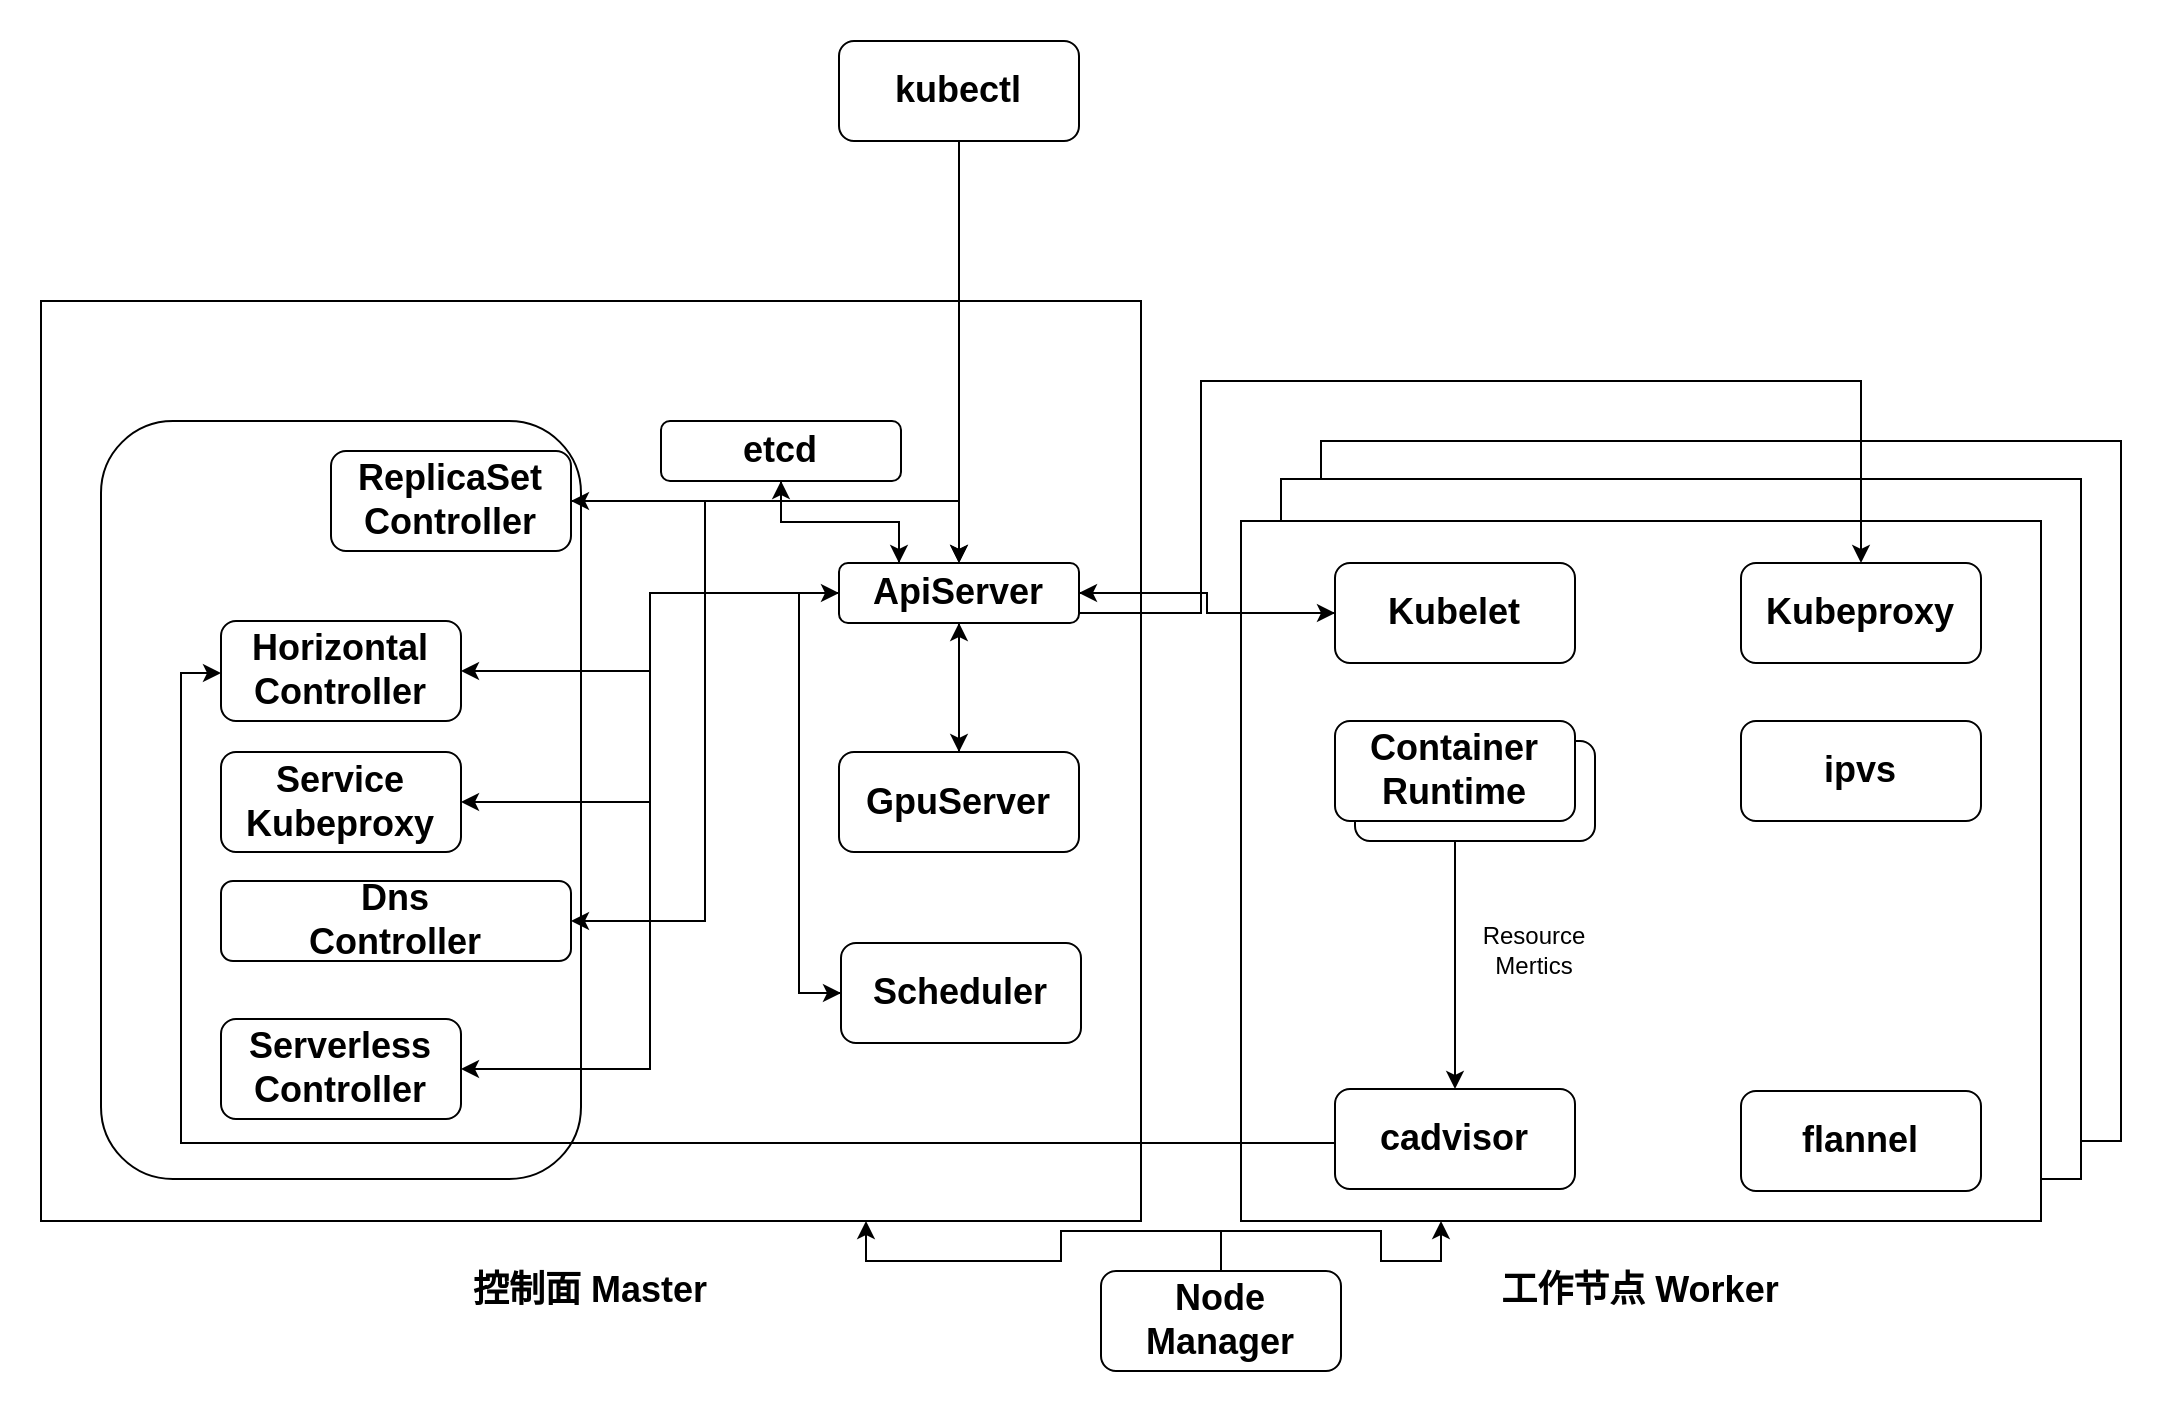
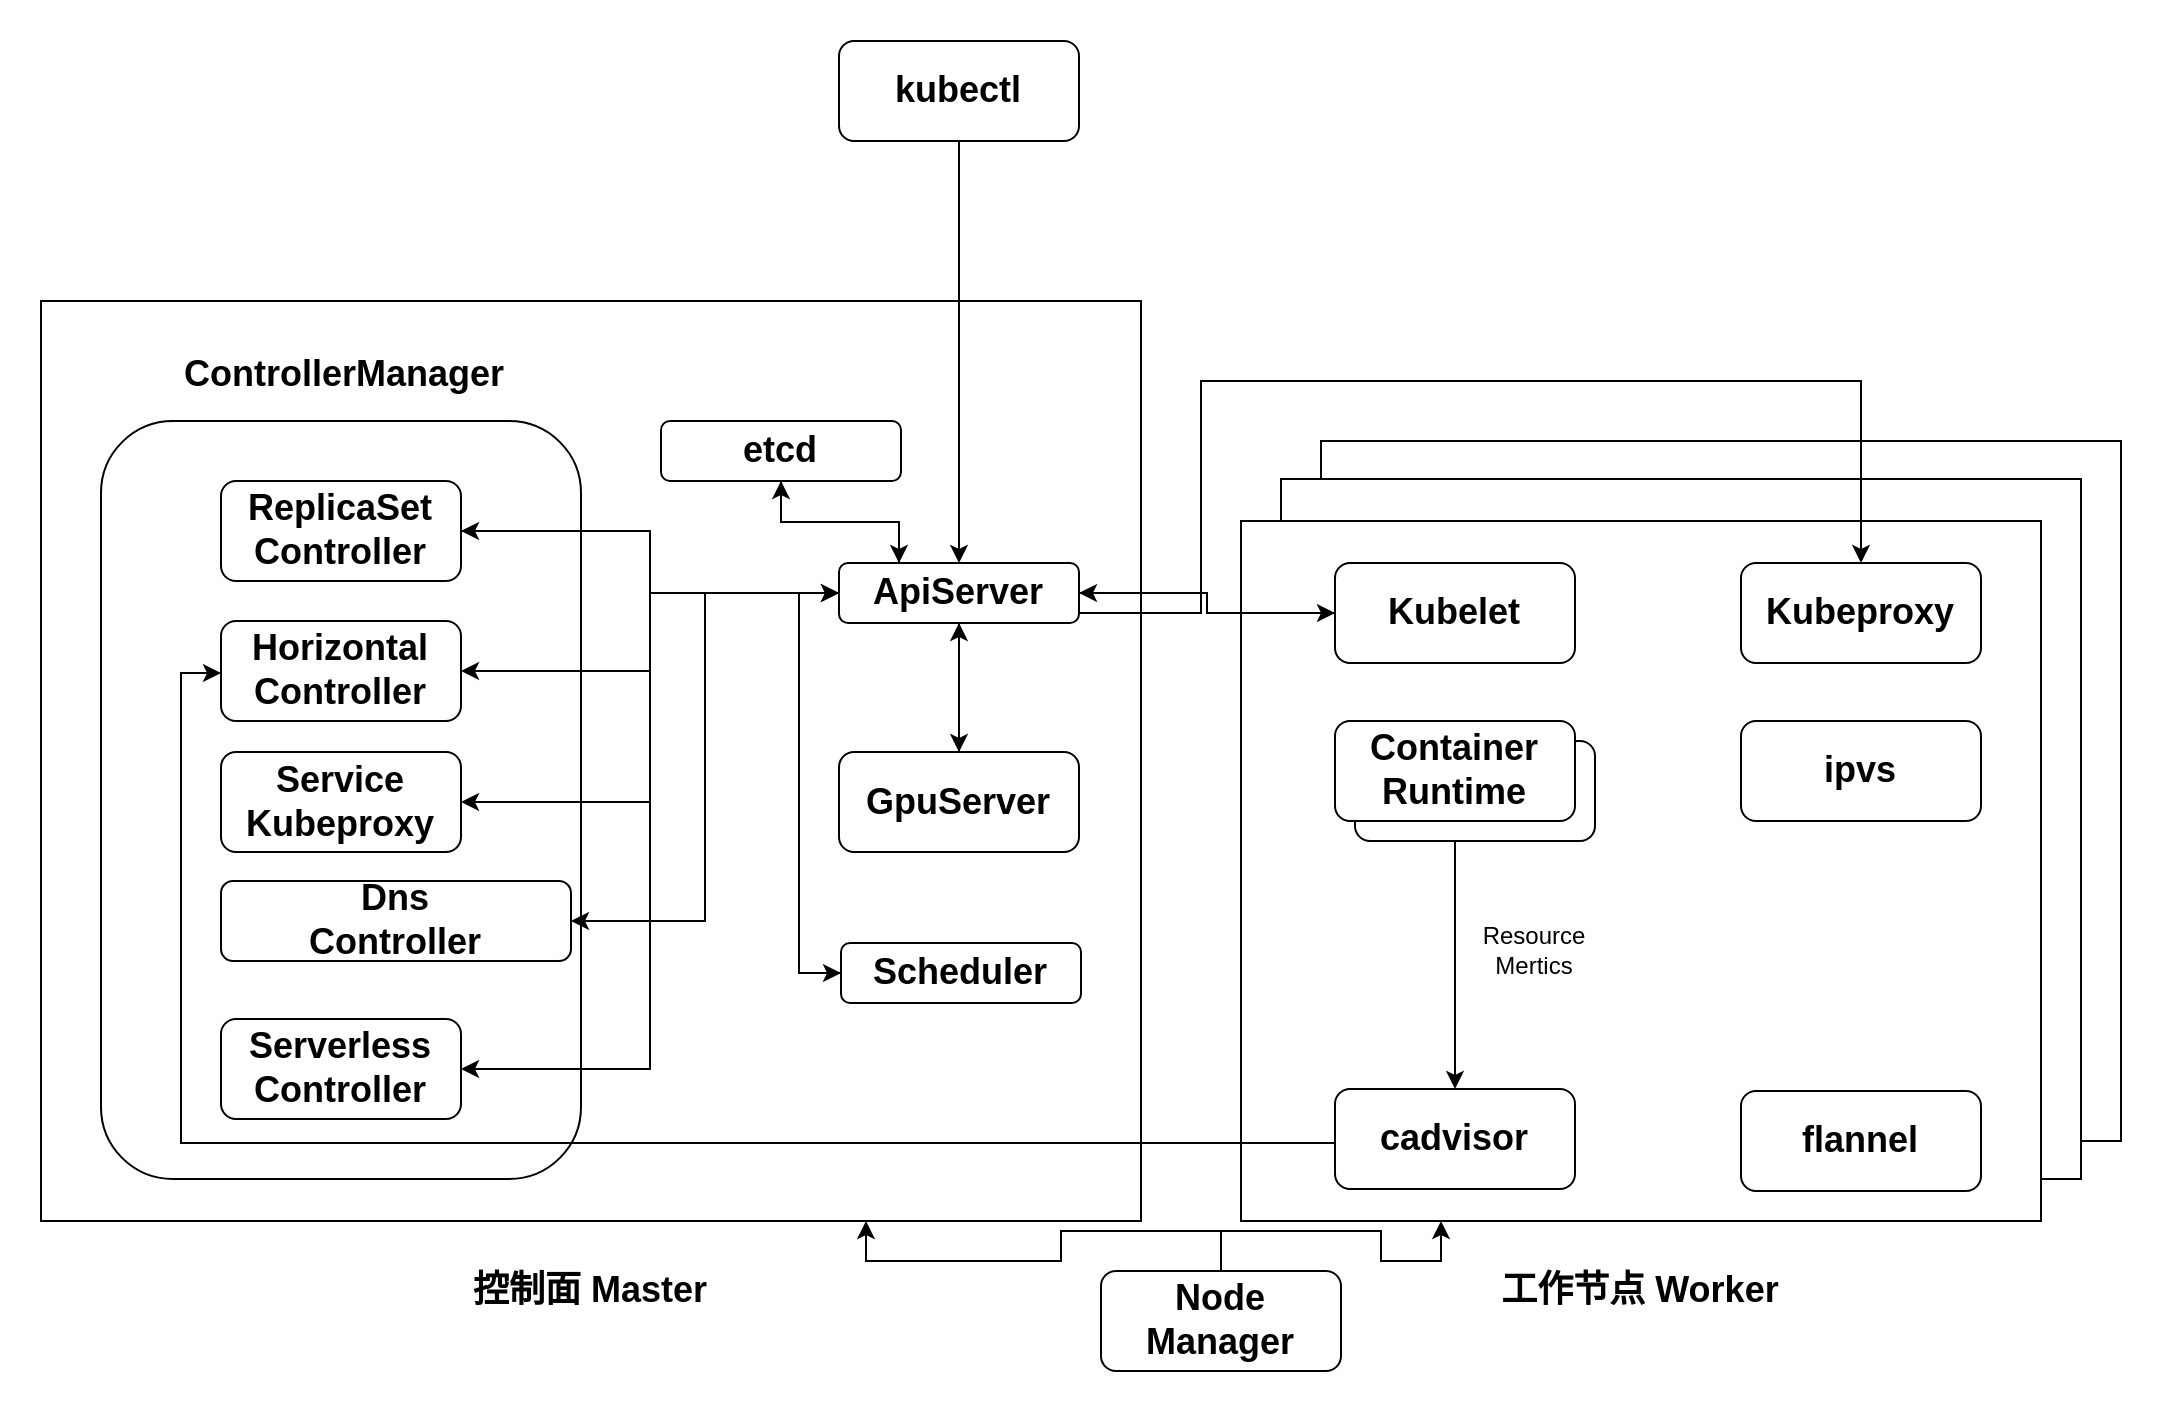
none -> (341, 381)
(451, 501) -> (341, 531)
(961, 993) -> (961, 973)
